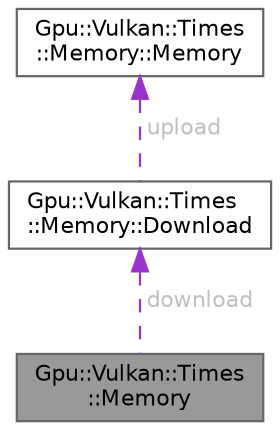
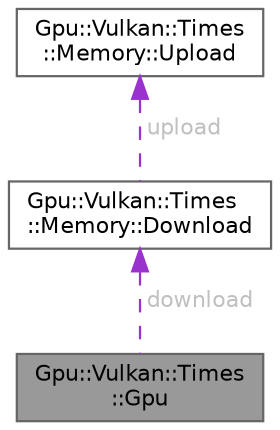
(140, 43) -> (140, 43)
(140, 388) -> (140, 388)
